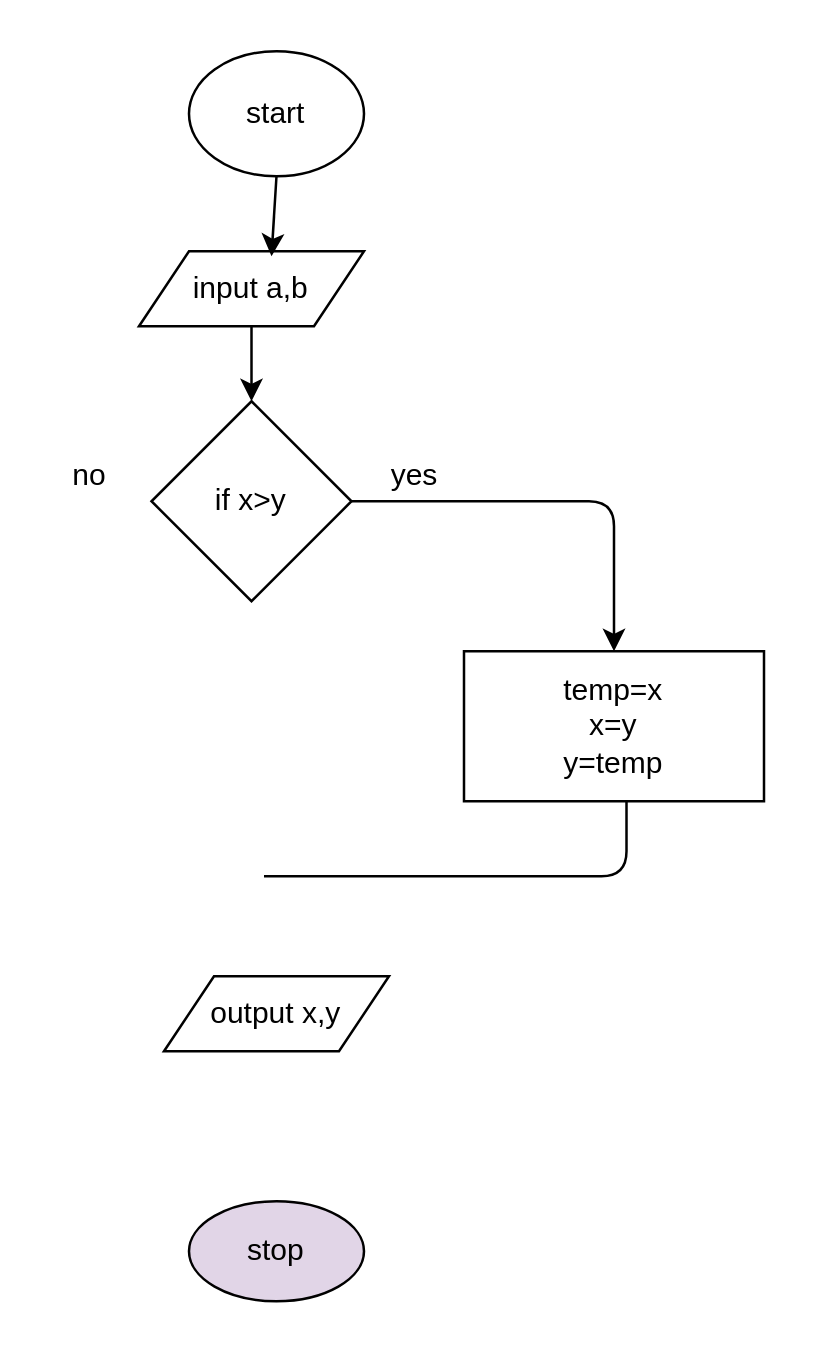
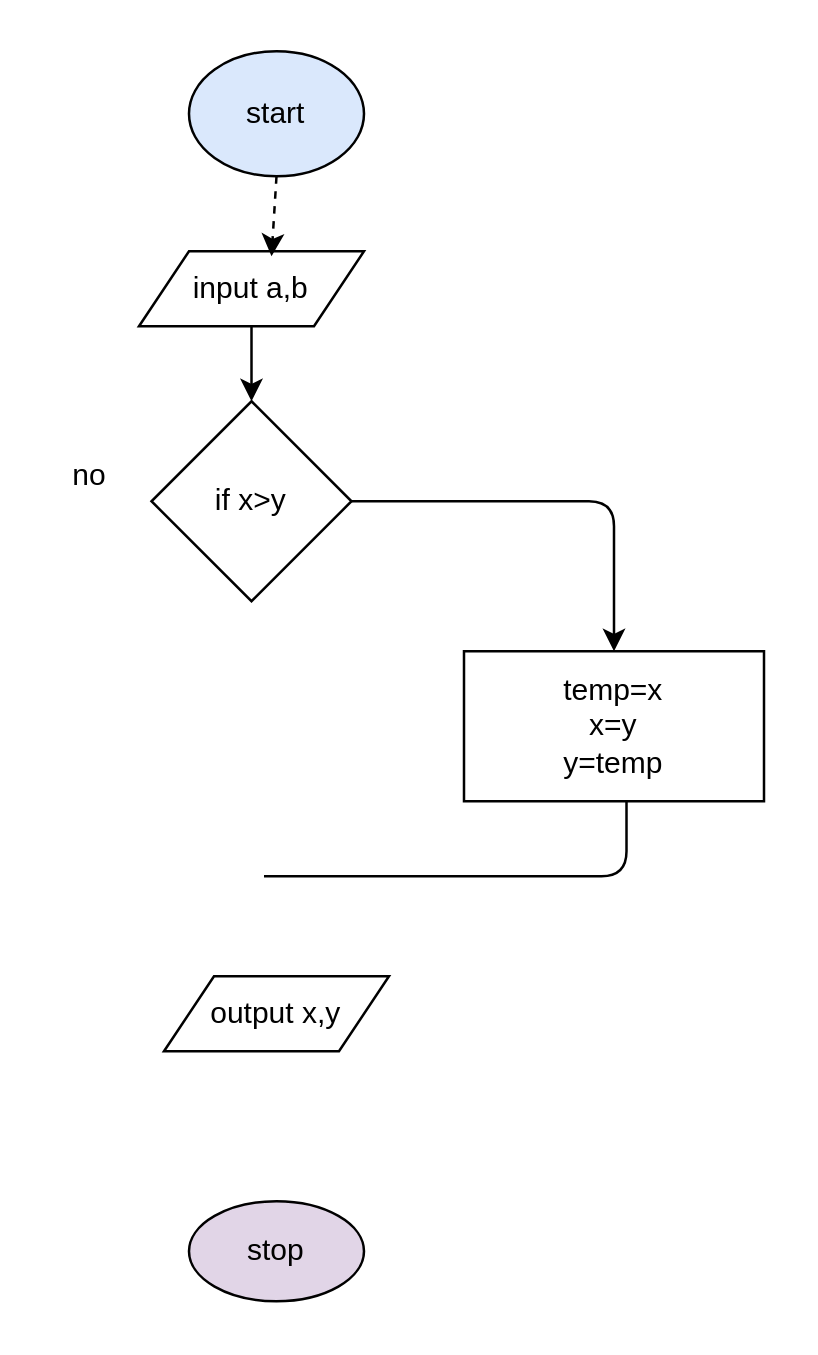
(276, 114) -> (276, 114)
(274, 207) -> (274, 207)
(414, 476) -> none
